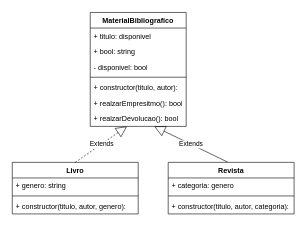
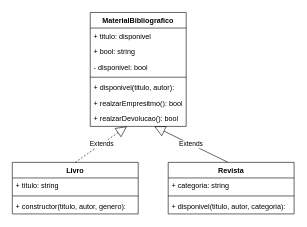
(139, 92) -> (139, 92)
(44, 186) -> (43, 186)
(206, 186) -> (206, 186)
(232, 211) -> (232, 211)
